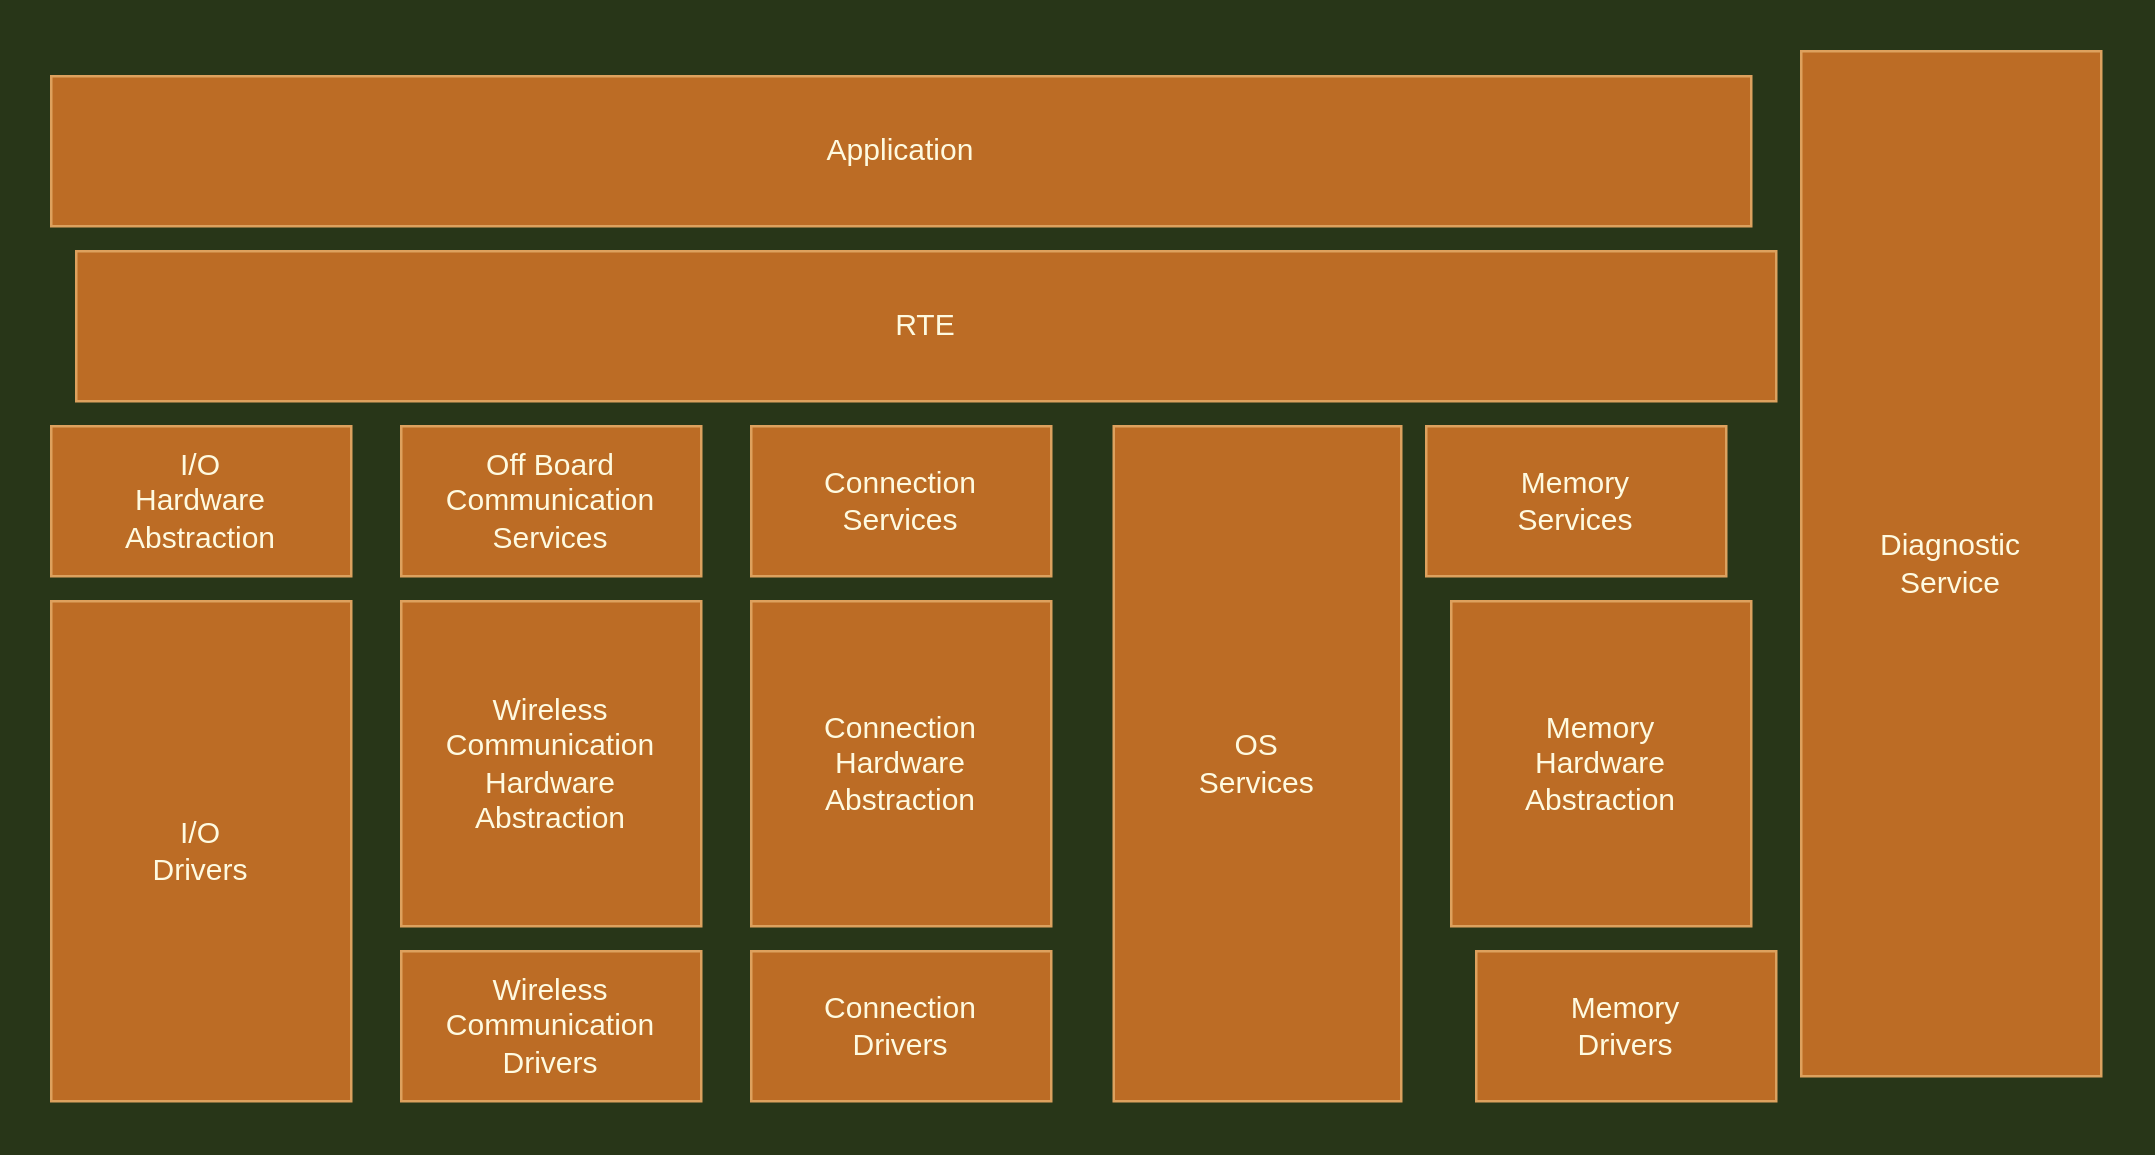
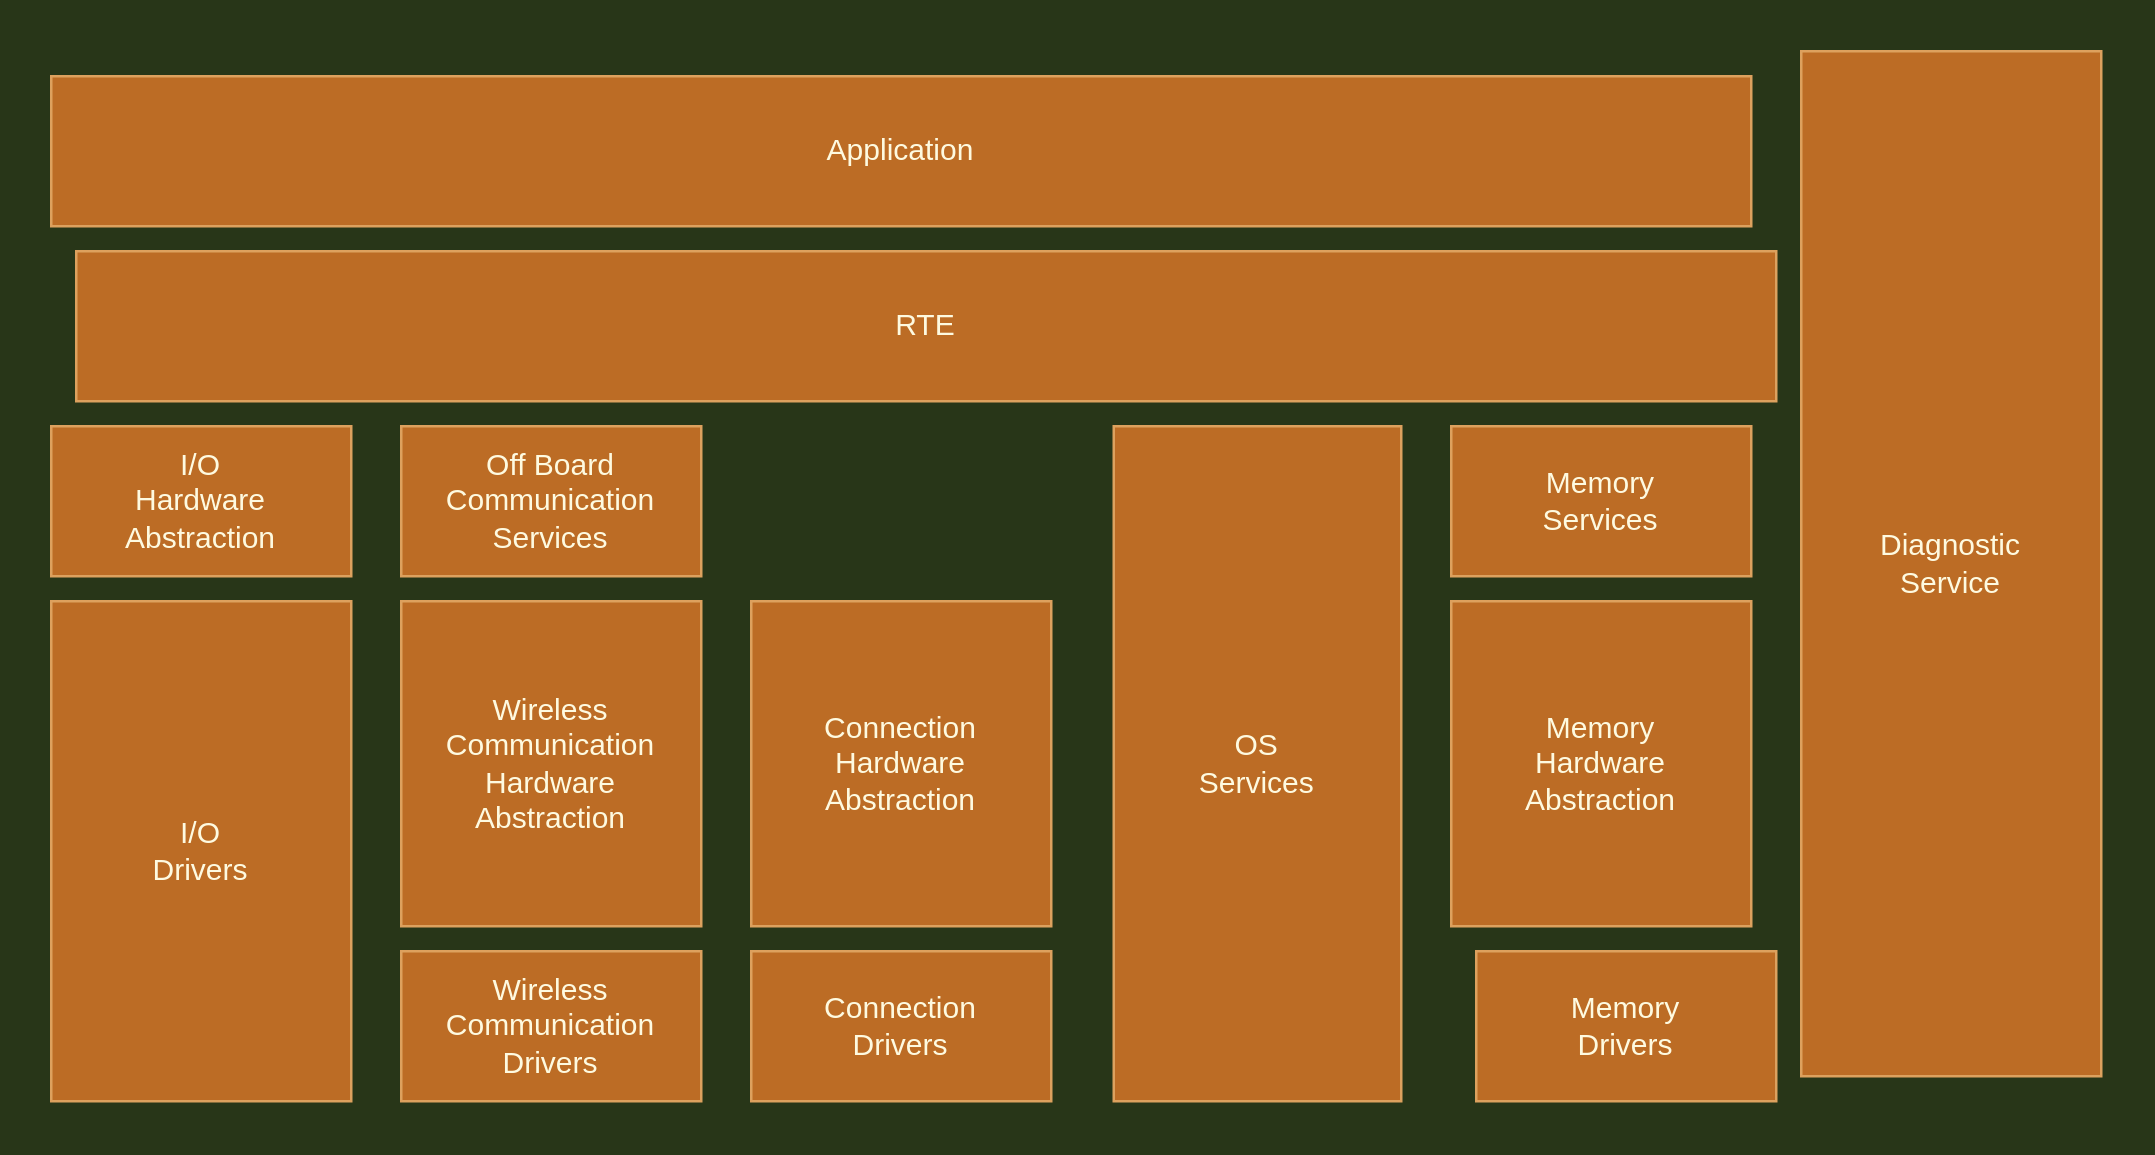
(901, 501) -> none
(1576, 501) -> (1601, 501)
